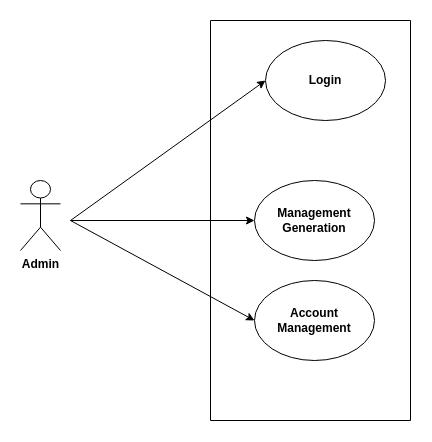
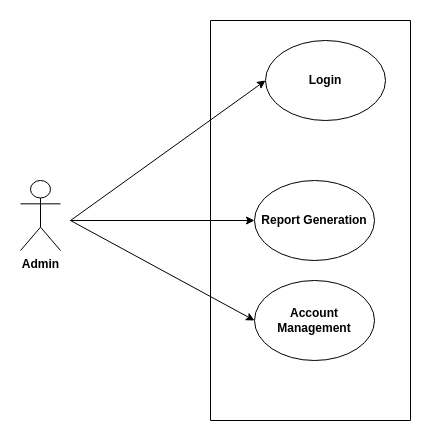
(315, 221) -> (315, 221)
